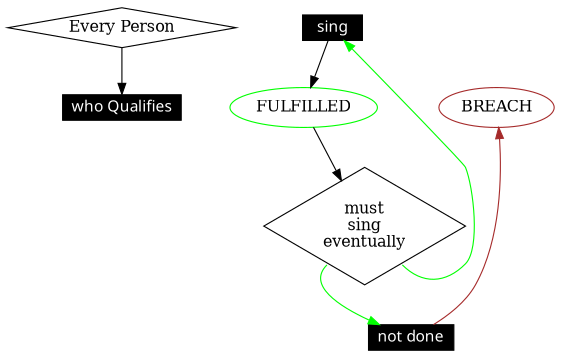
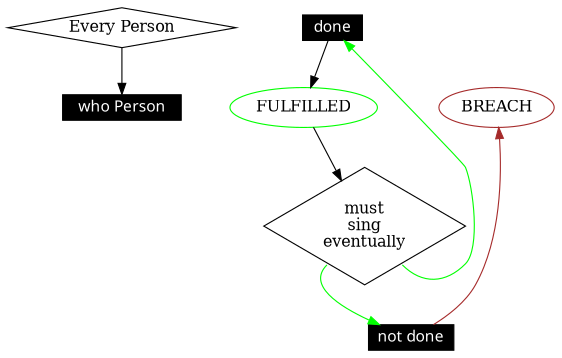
(332, 28) -> (332, 28)
(122, 108) -> (122, 108)
